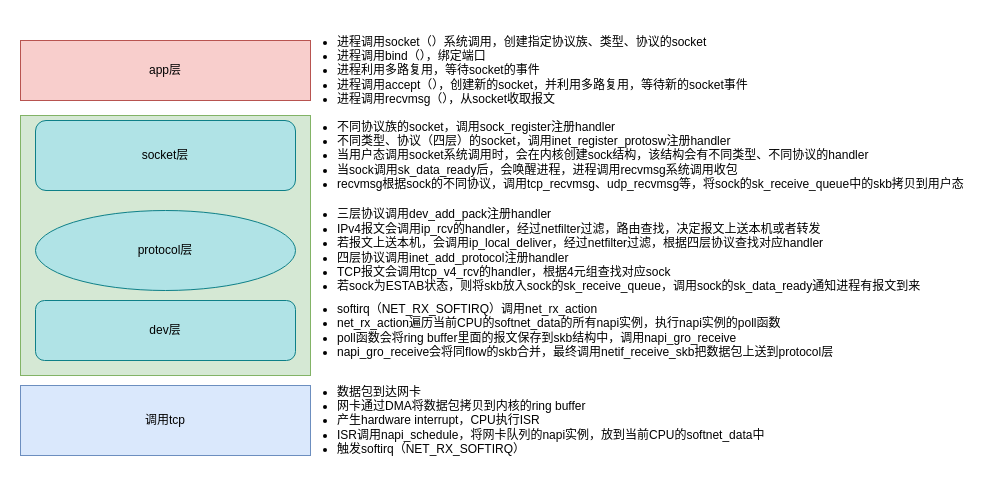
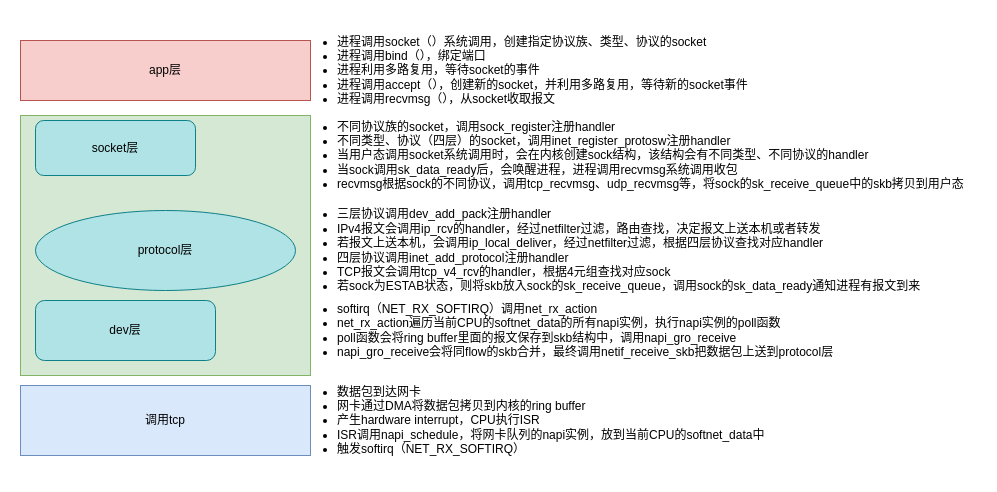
(166, 156) -> (116, 148)
(166, 331) -> (126, 331)
